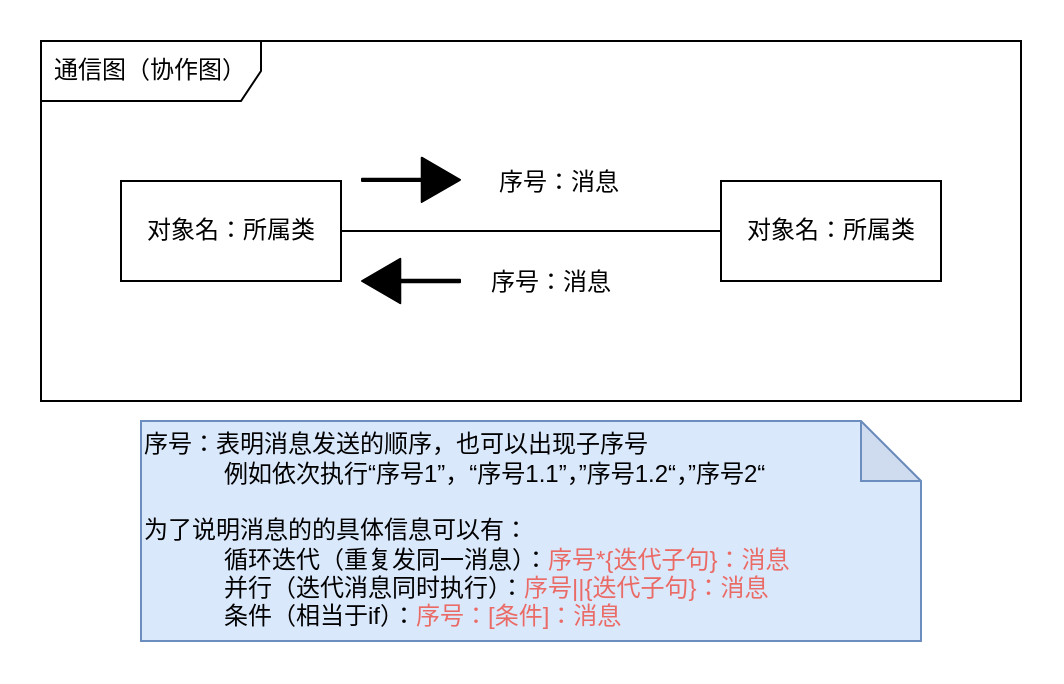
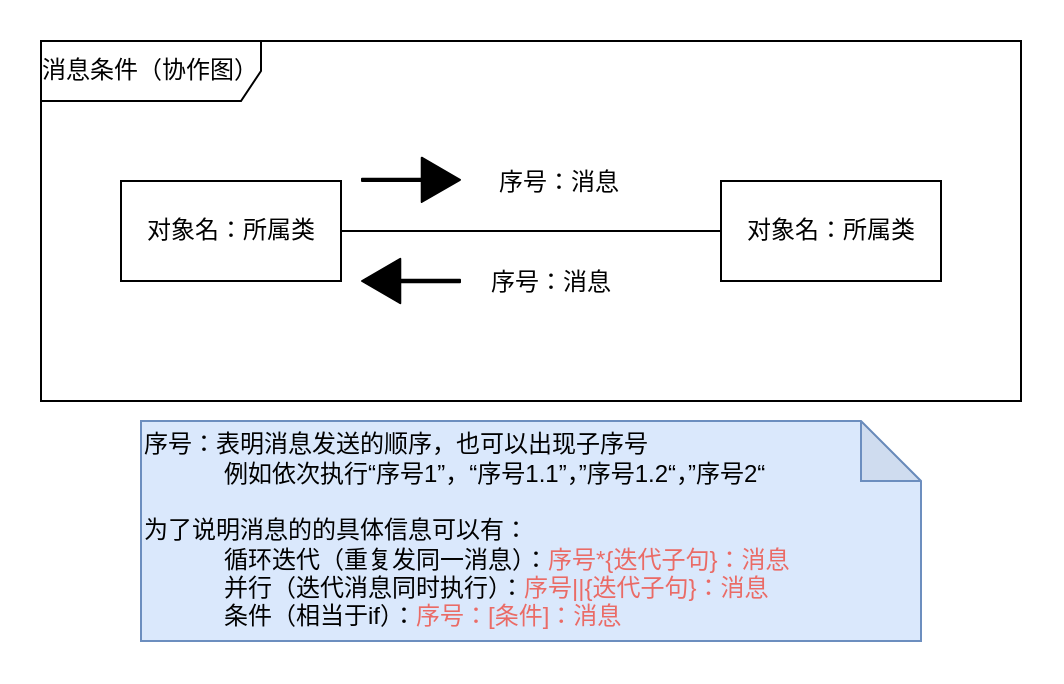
(151, 71) -> (151, 71)
